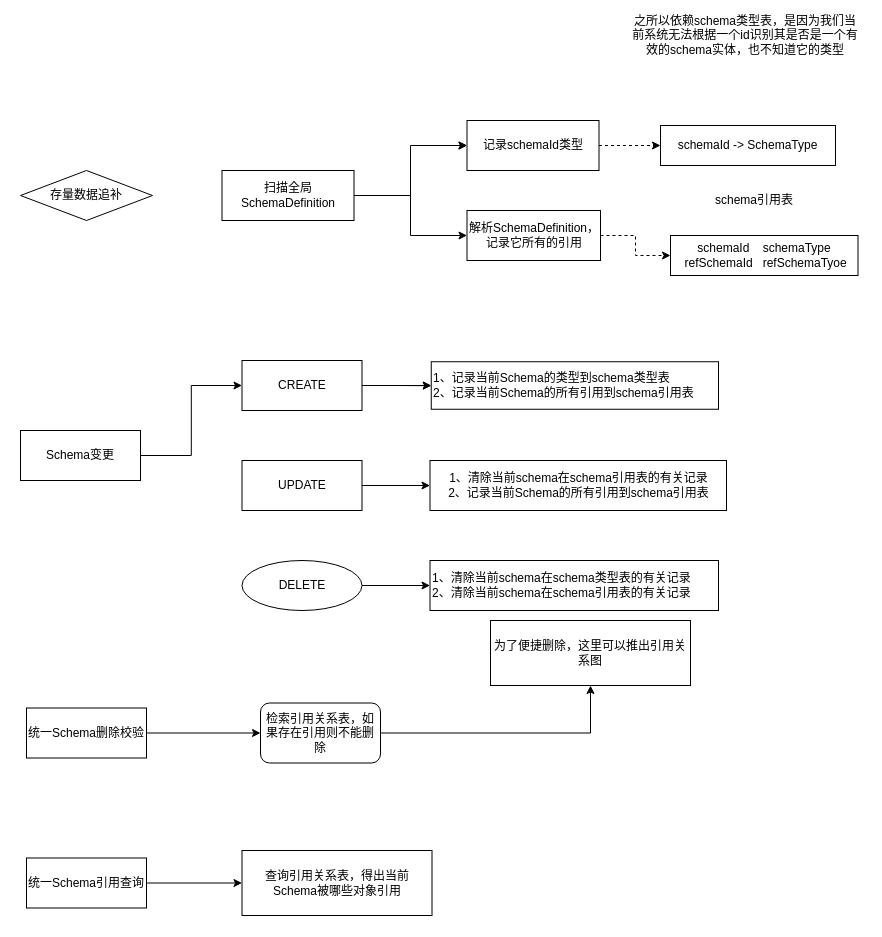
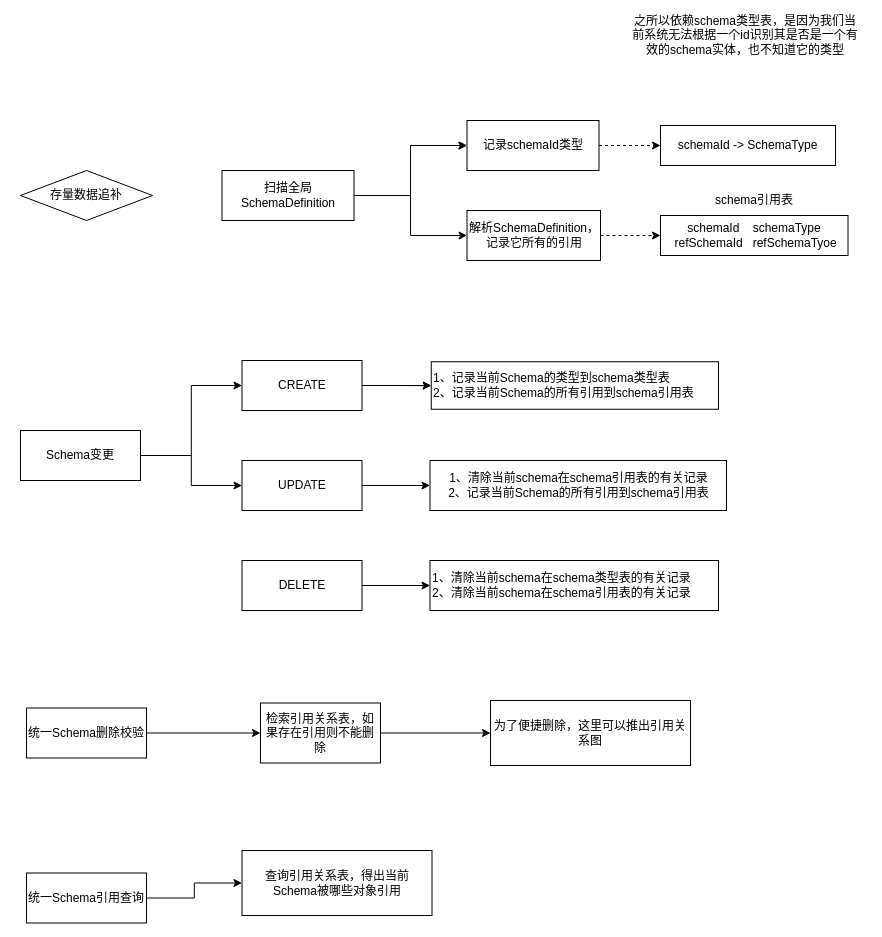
(764, 256) -> (754, 236)
none -> (199, 486)
(302, 586) -> (302, 586)
(591, 653) -> (591, 733)
(321, 733) -> (321, 733)
(87, 883) -> (87, 898)
